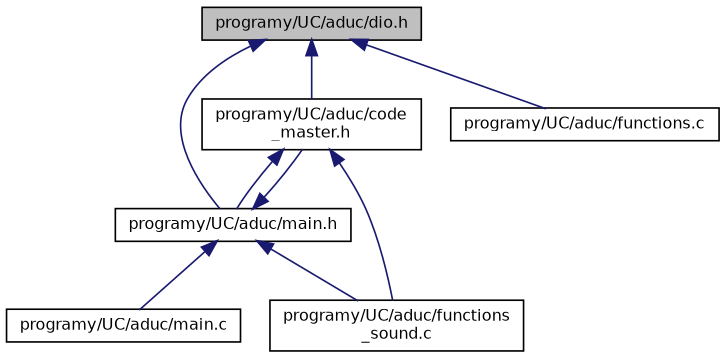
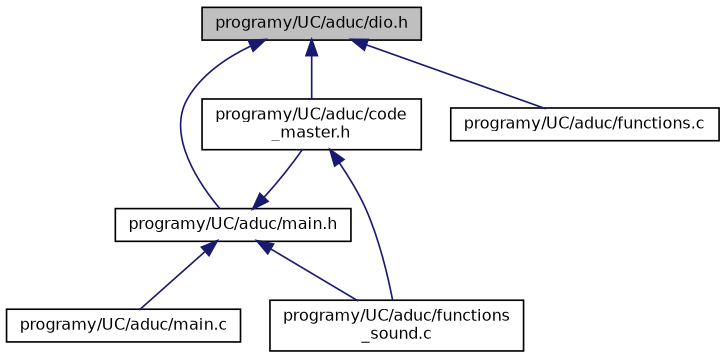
(253, 185) -> none
